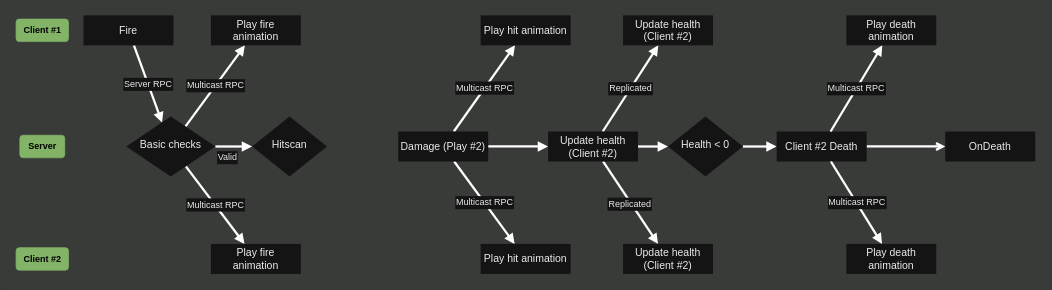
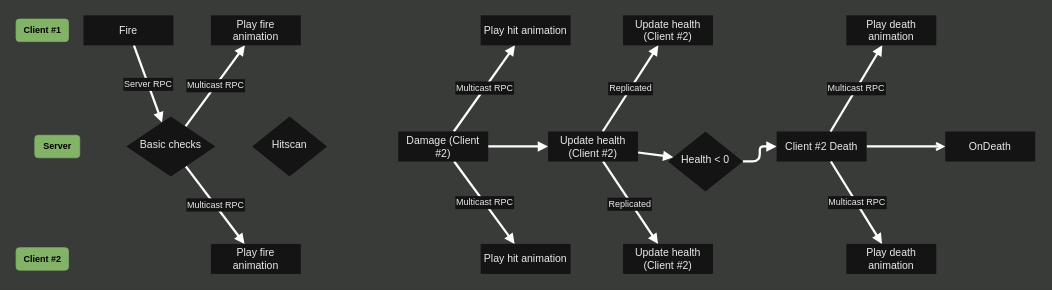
(42, 147) -> (57, 147)
(228, 147) -> none
(443, 147) -> (443, 147)
(705, 147) -> (705, 162)
